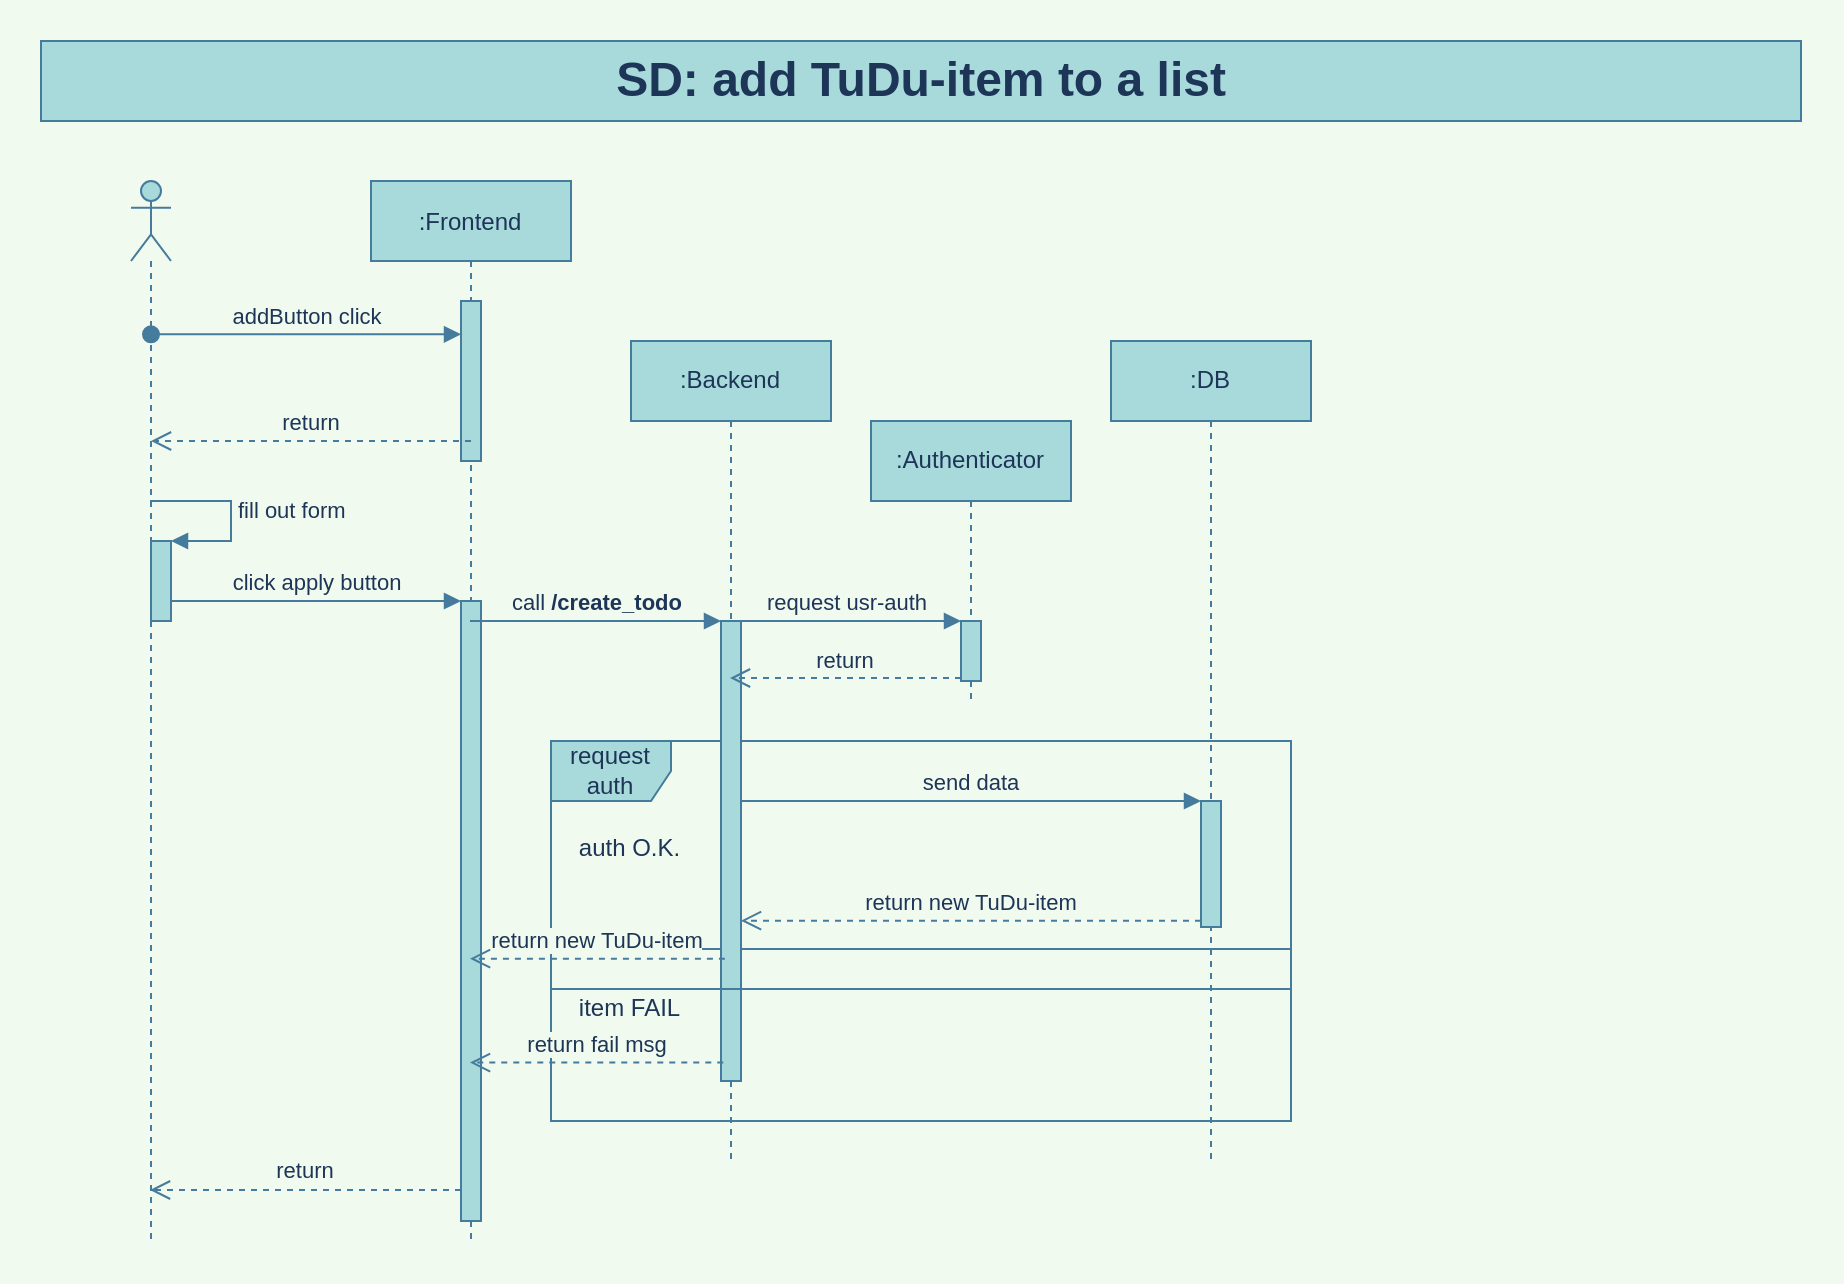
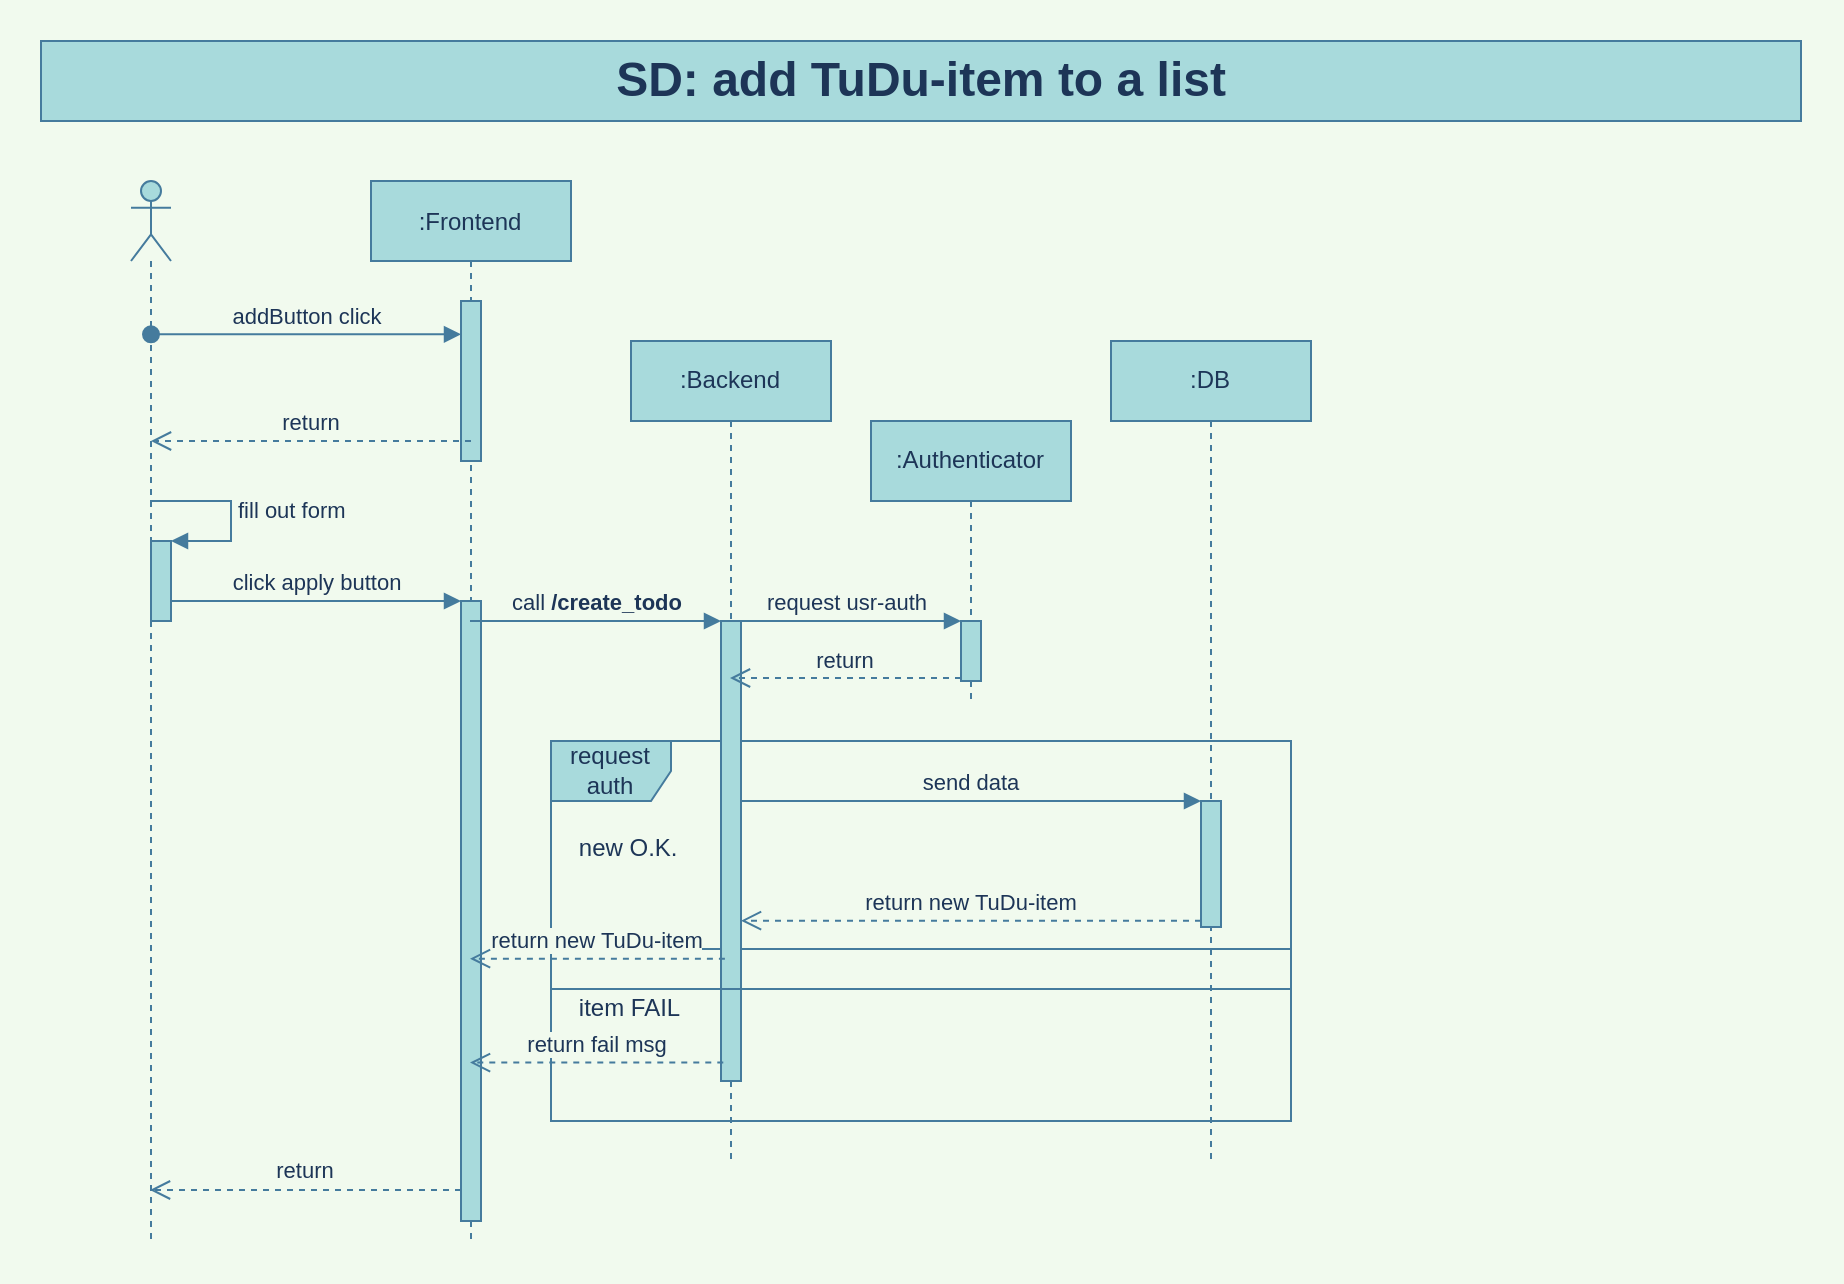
(630, 848) -> (623, 848)
